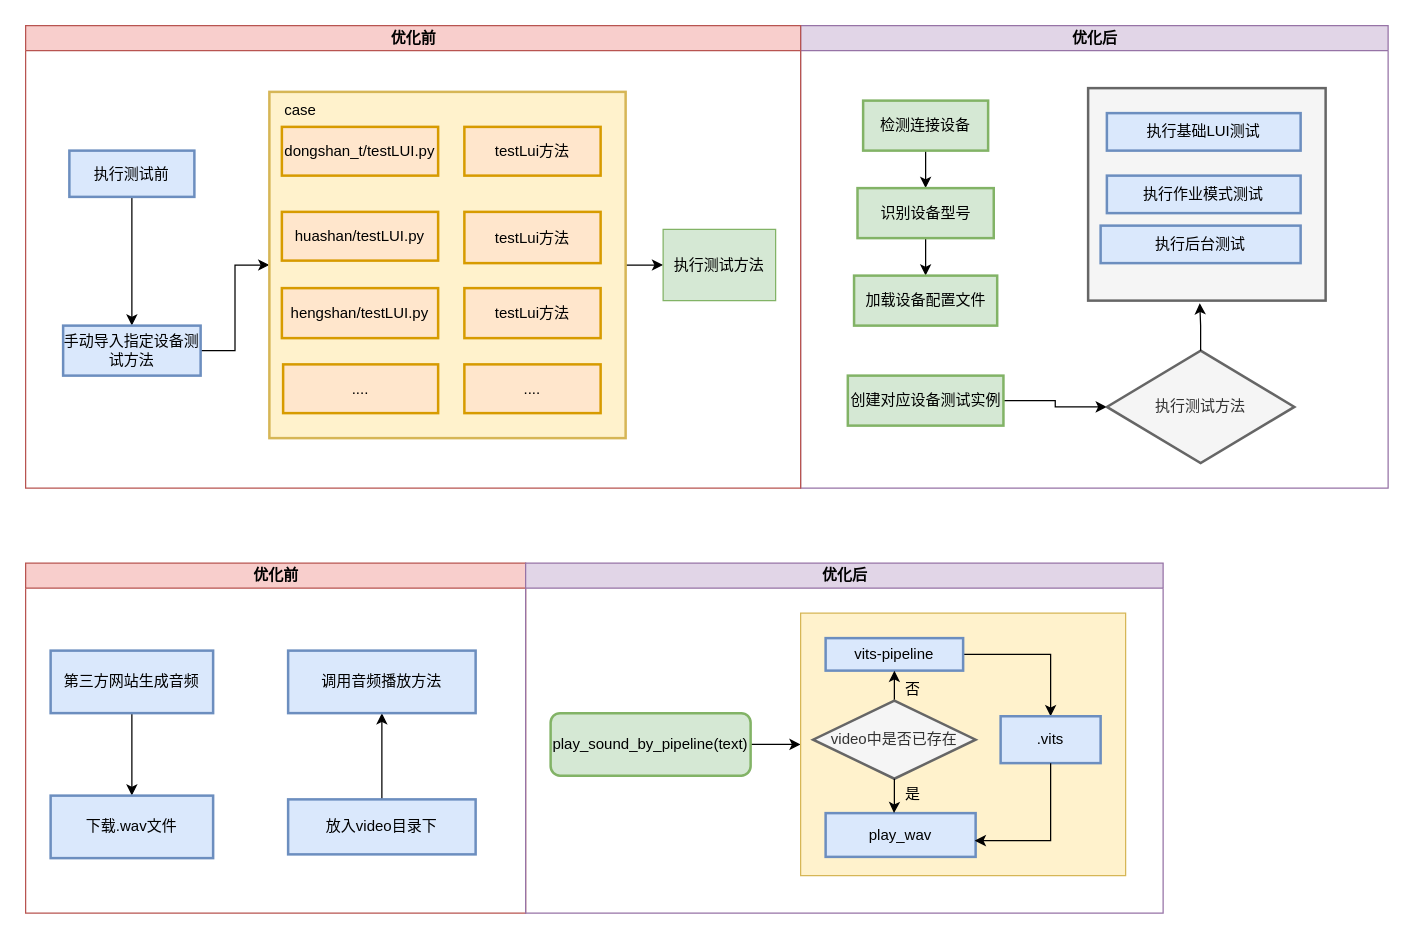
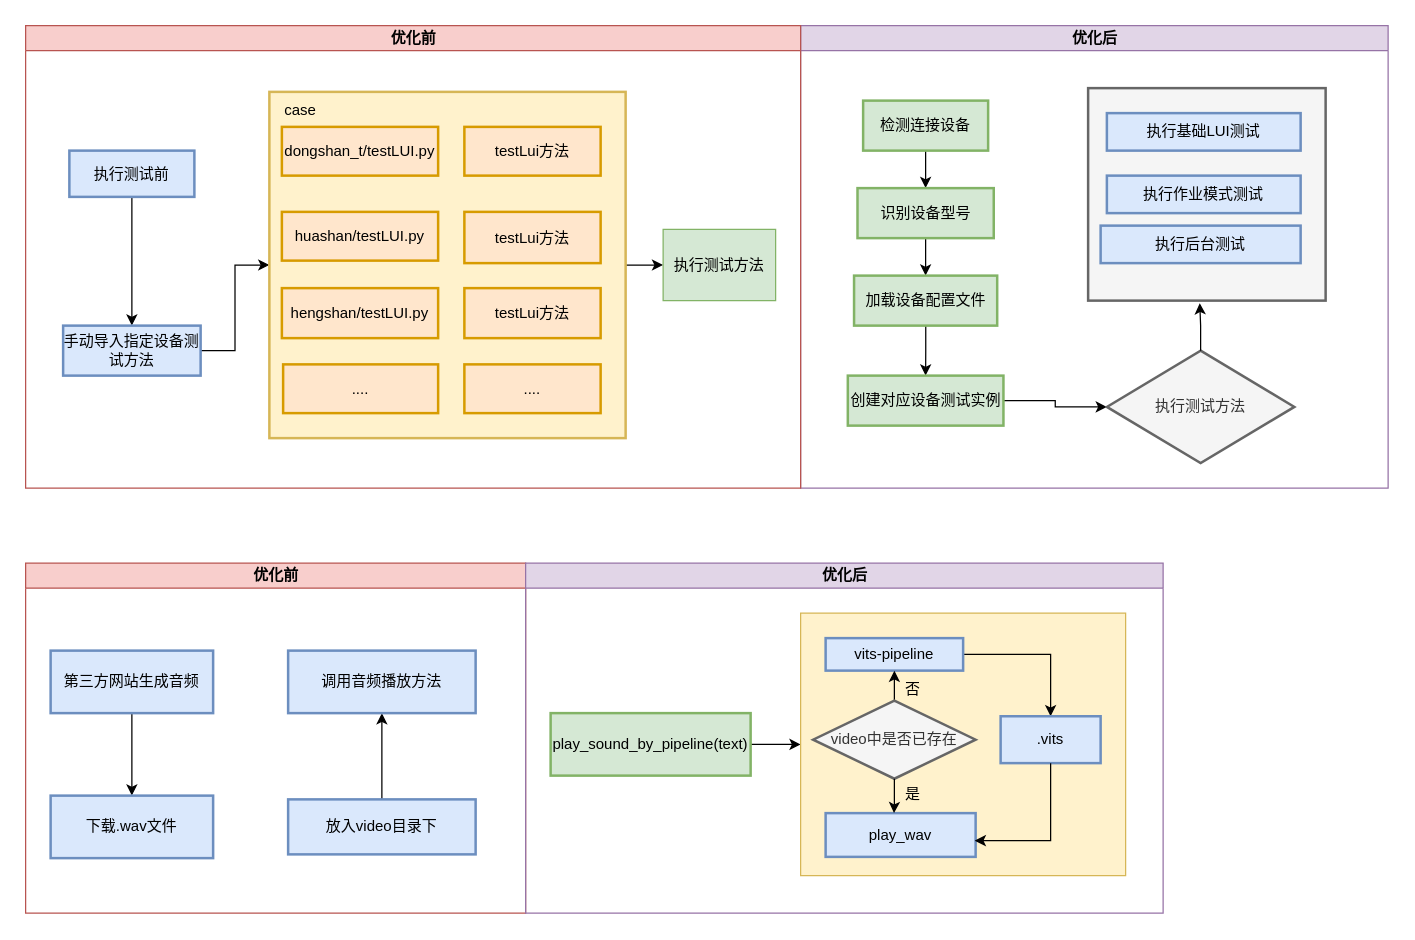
none -> (926, 347)
(651, 744) -> (651, 744)
